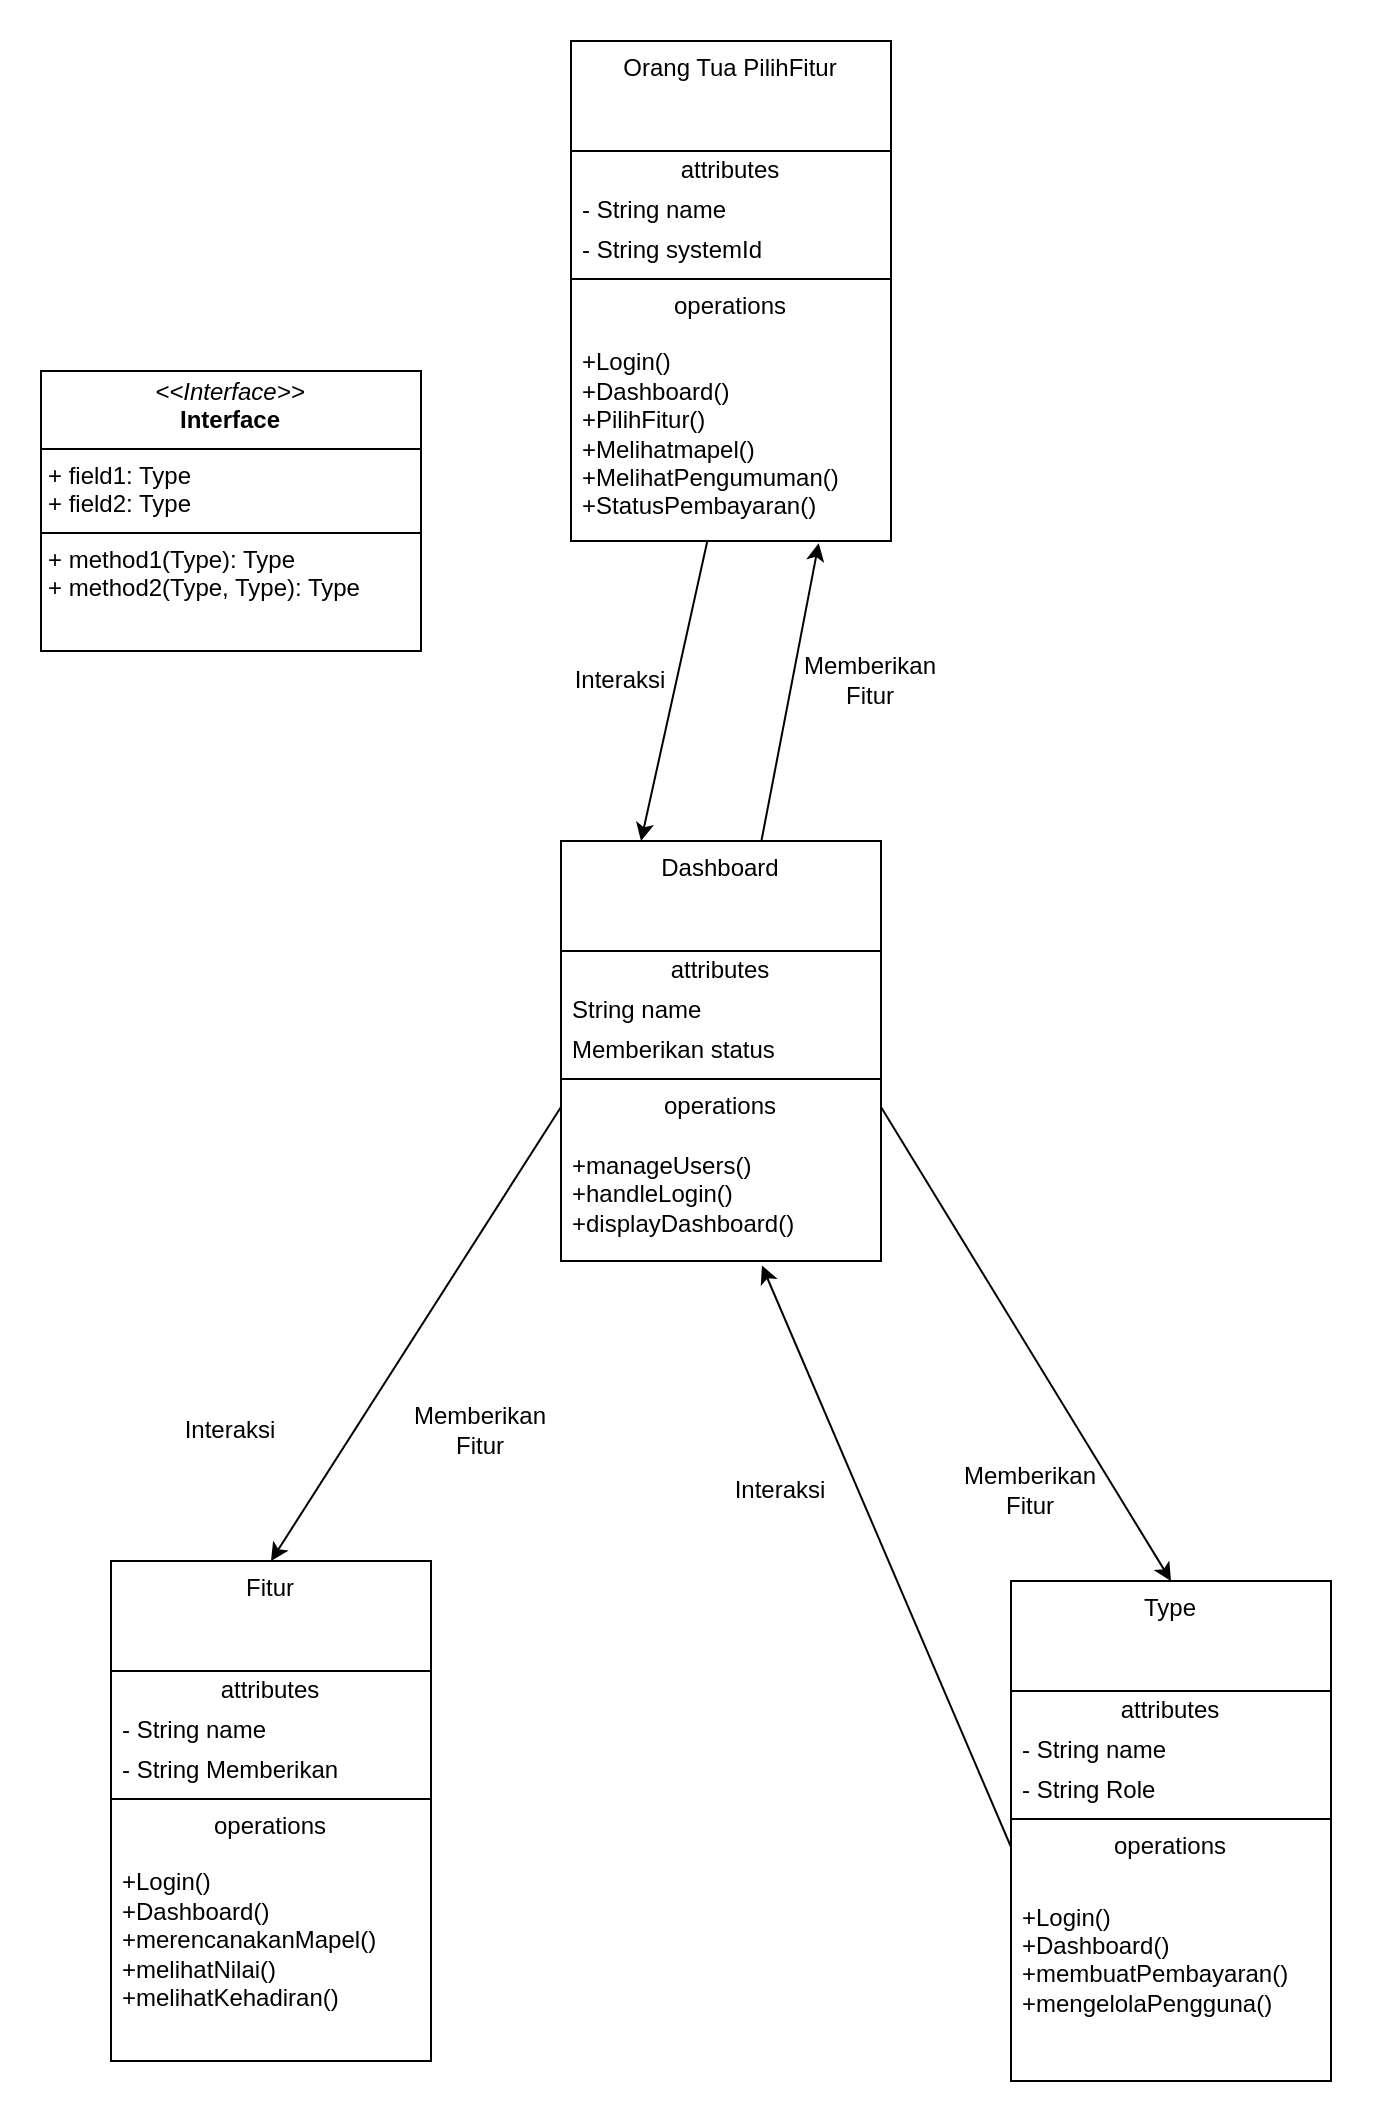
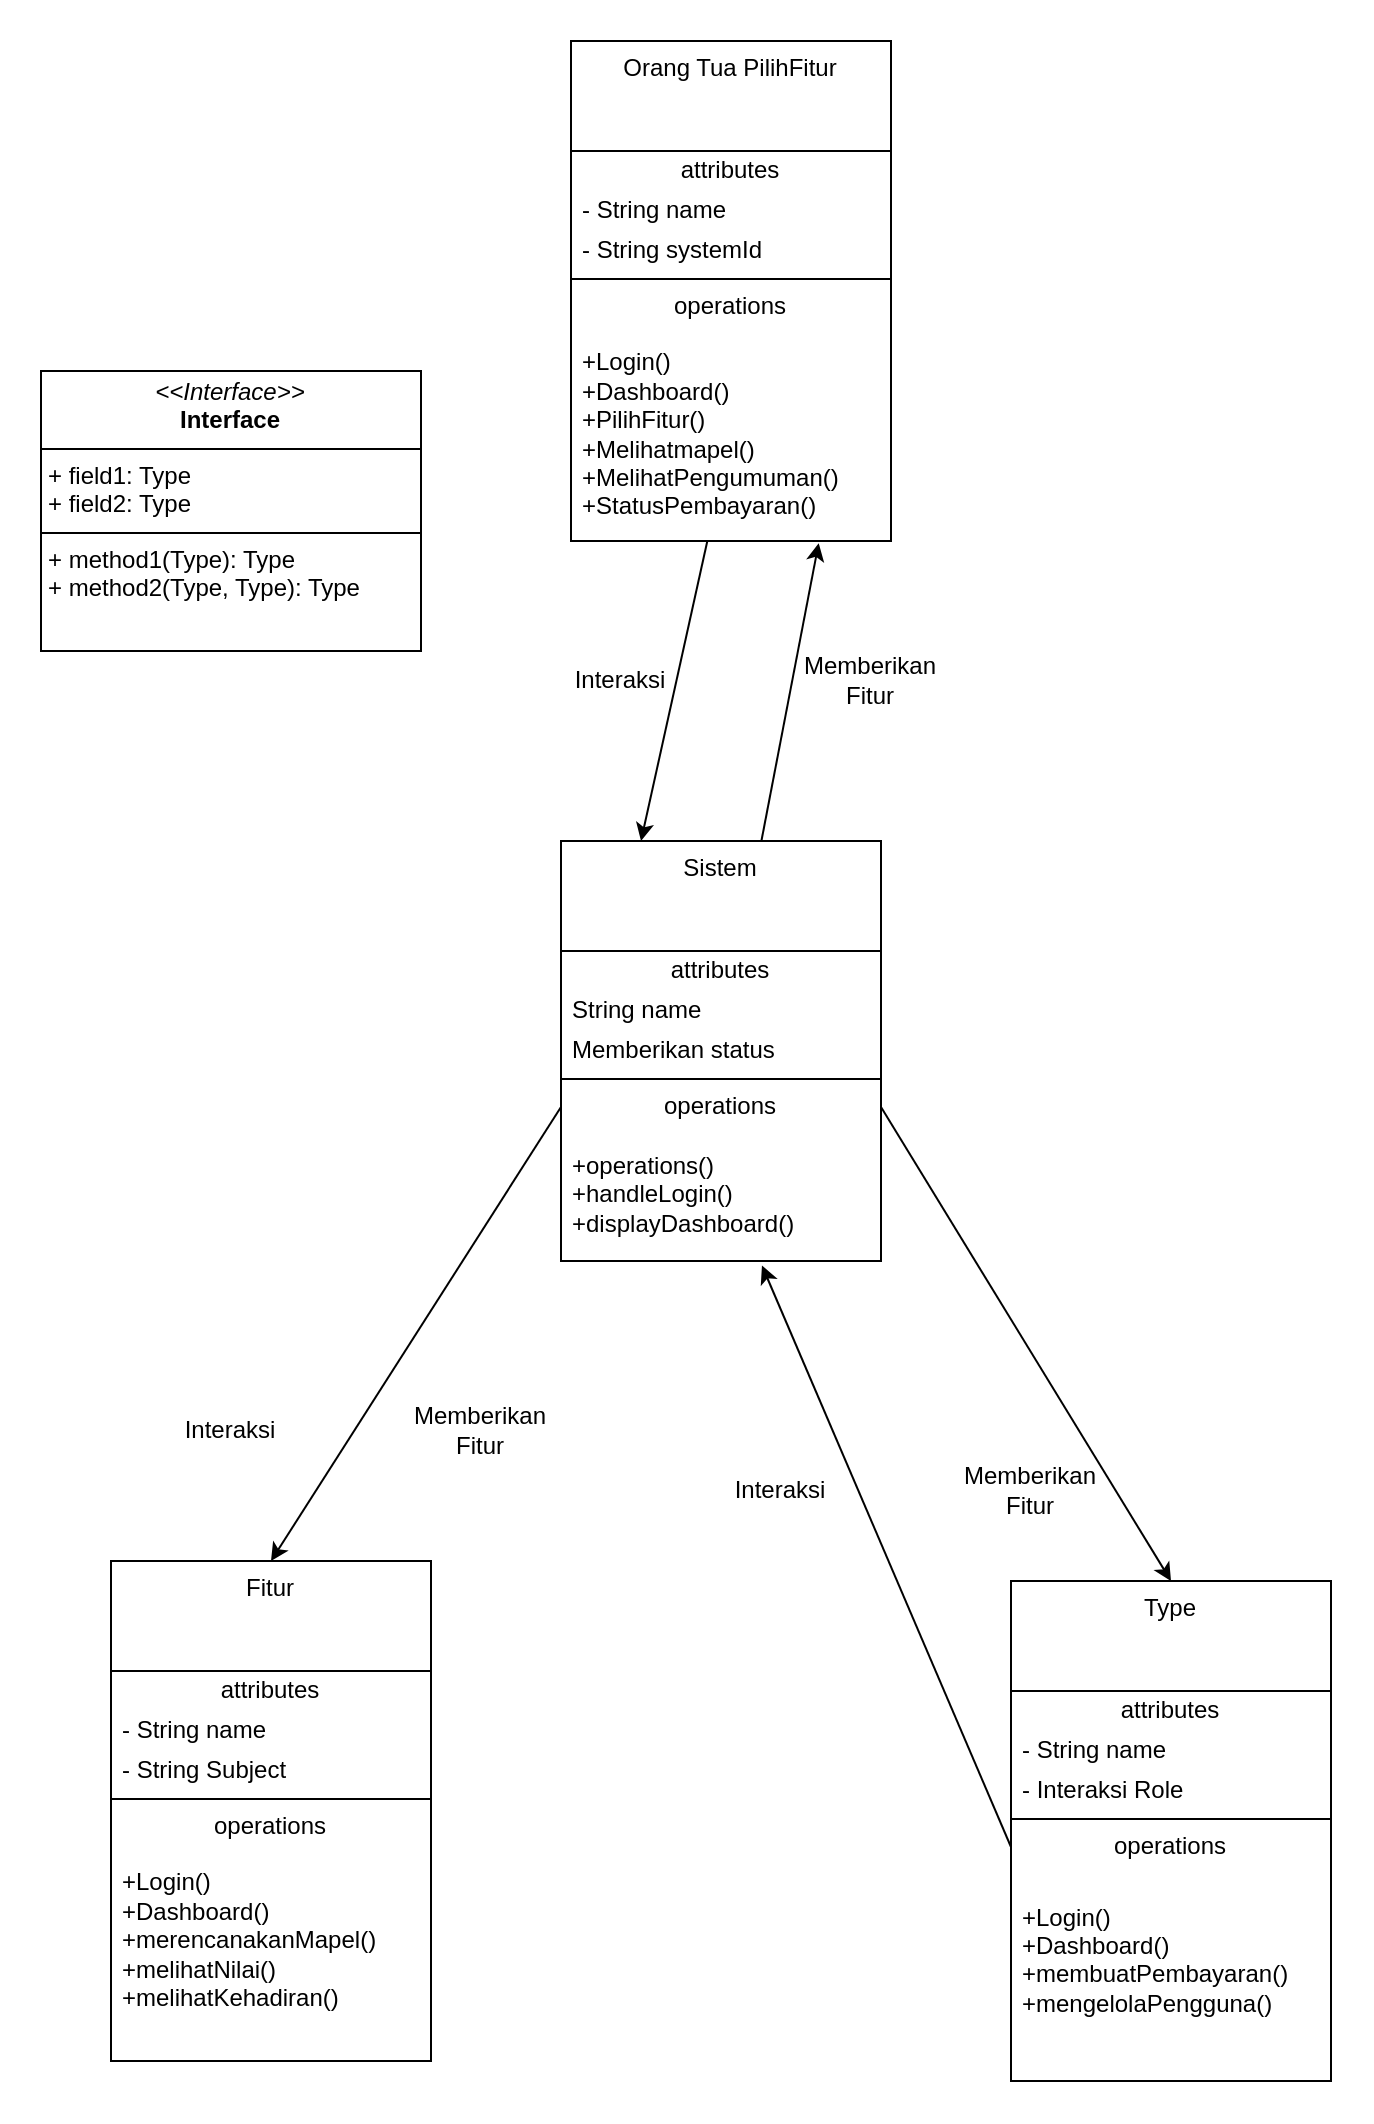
(721, 869) -> (721, 869)
(694, 1195) -> (694, 1195)
(238, 1771) -> (221, 1771)
(1098, 1791) -> (1118, 1791)
